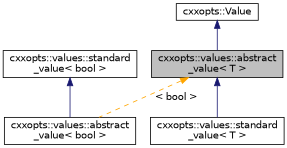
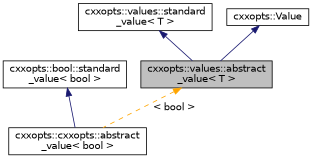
(70, 64) -> (65, 74)
(217, 102) -> (179, 49)
(70, 131) -> (78, 141)
